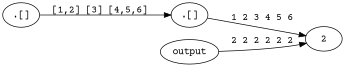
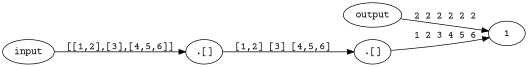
(324, 39) -> (507, 33)
none -> (28, 52)
